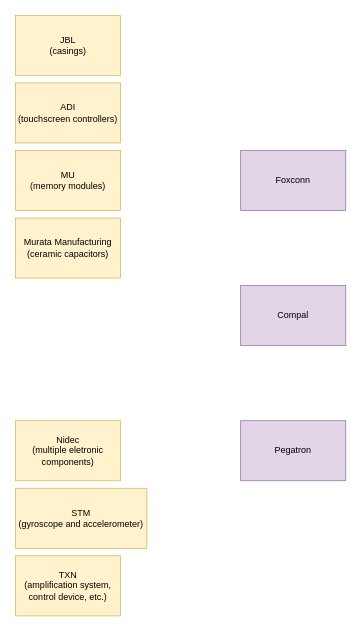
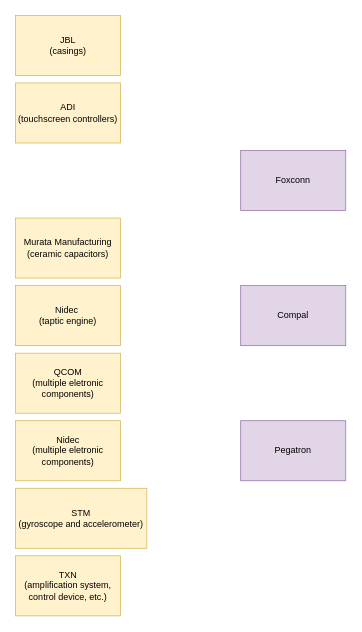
(68, 180) -> none
none -> (68, 315)
none -> (68, 383)
